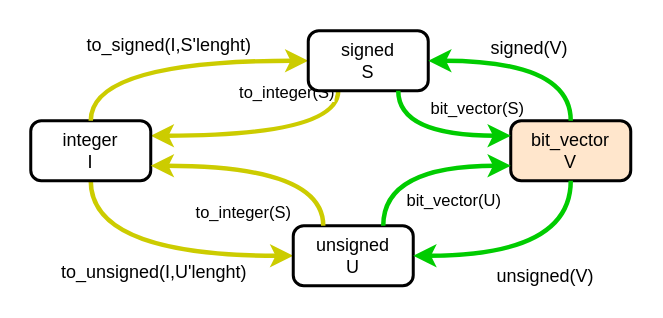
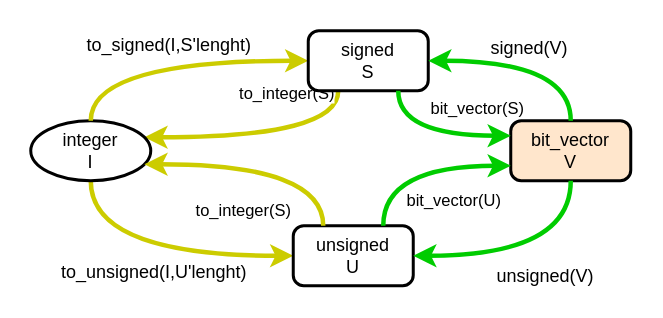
(91, 151) -> (91, 151)
